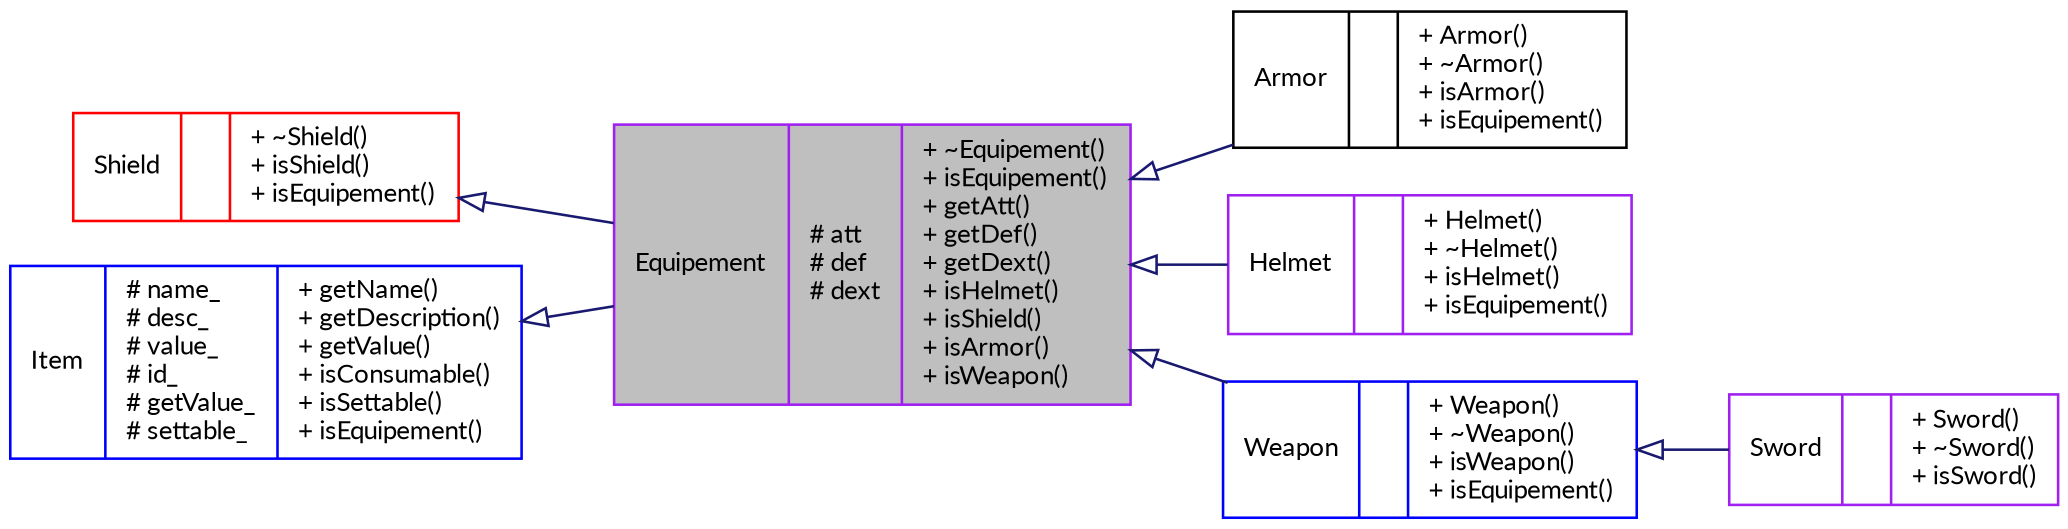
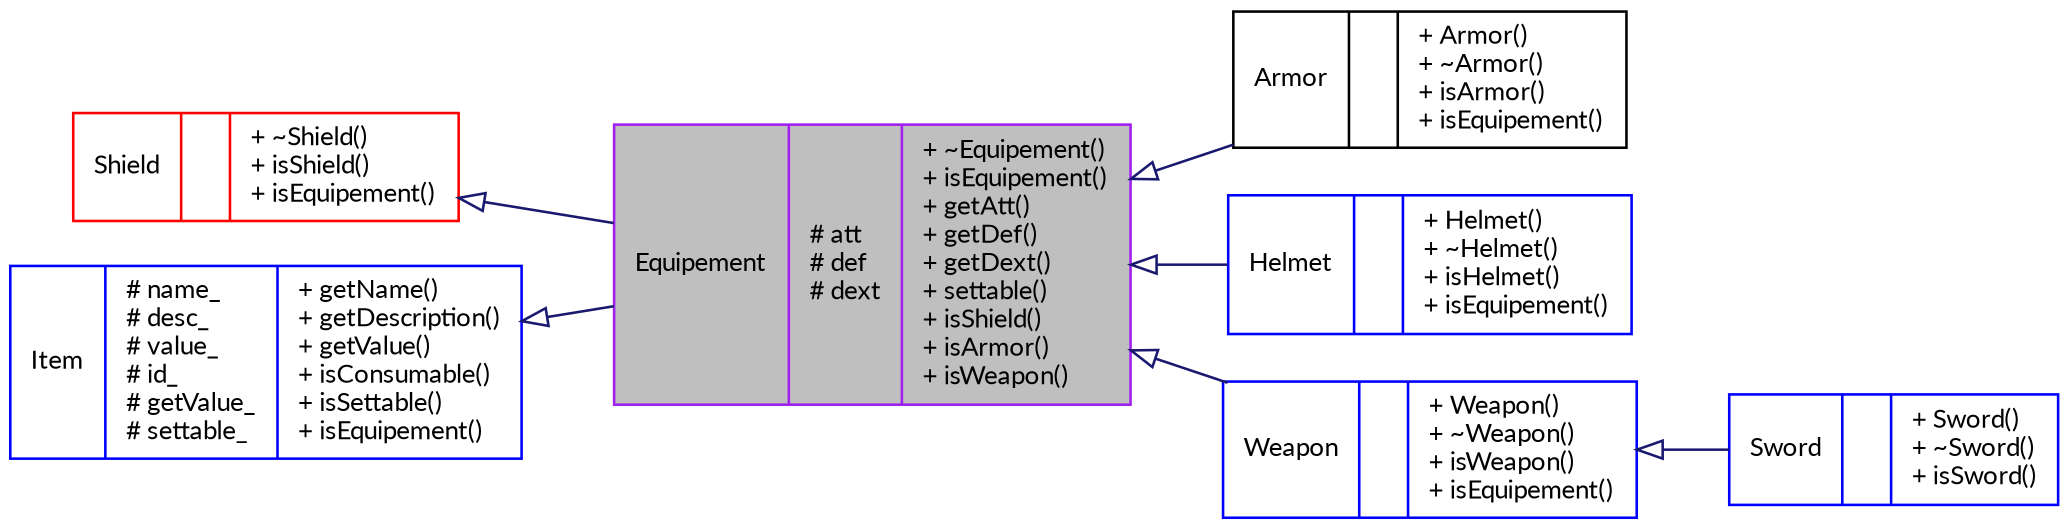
(1430, 265) -> (1430, 265)
(992, 292) -> (985, 292)
(1894, 450) -> (1894, 450)
